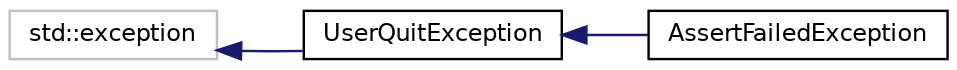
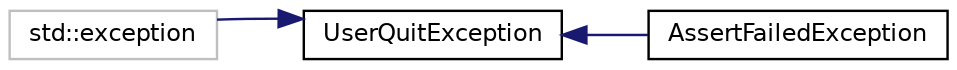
(272, 51) -> (248, 19)
